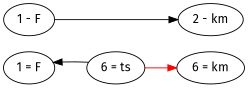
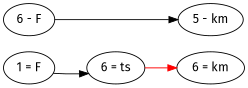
(29, 20) -> (29, 20)
(211, 20) -> (211, 20)
(75, 62) -> (66, 74)
